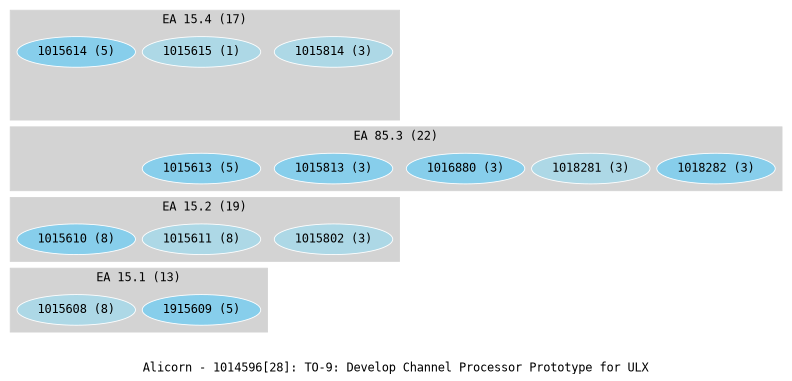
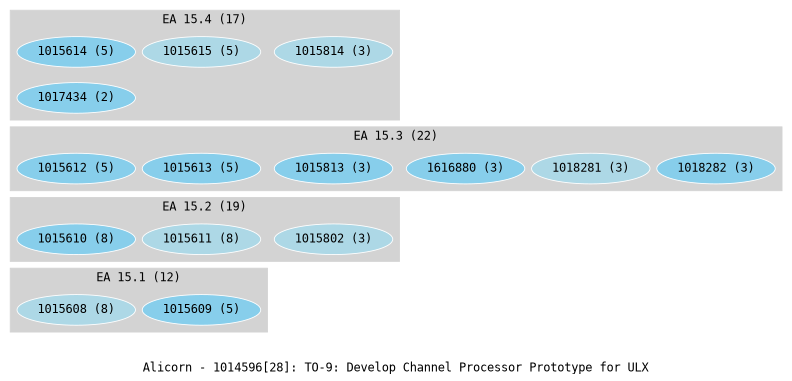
(201, 52) -> (201, 52)
none -> (76, 98)
(396, 137) -> (396, 137)
none -> (76, 169)
(466, 169) -> (466, 169)
(139, 278) -> (139, 278)
(201, 310) -> (201, 310)
